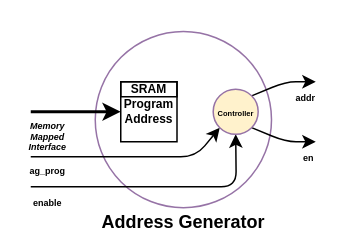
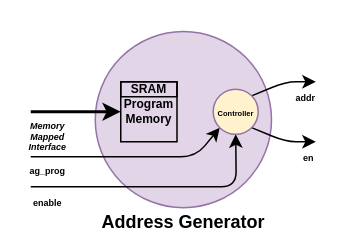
(149, 112) -> (149, 112)
(183, 120) -> (183, 120)
